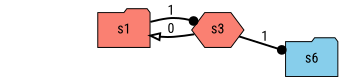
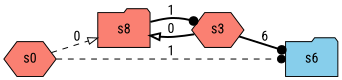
(124, 30) -> (124, 30)
(265, 37) -> (265, 37)
none -> (30, 59)
